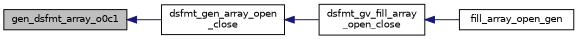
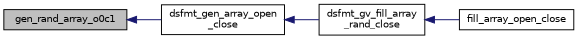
(65, 20) -> (65, 20)
(372, 20) -> (372, 20)
(517, 20) -> (517, 20)
